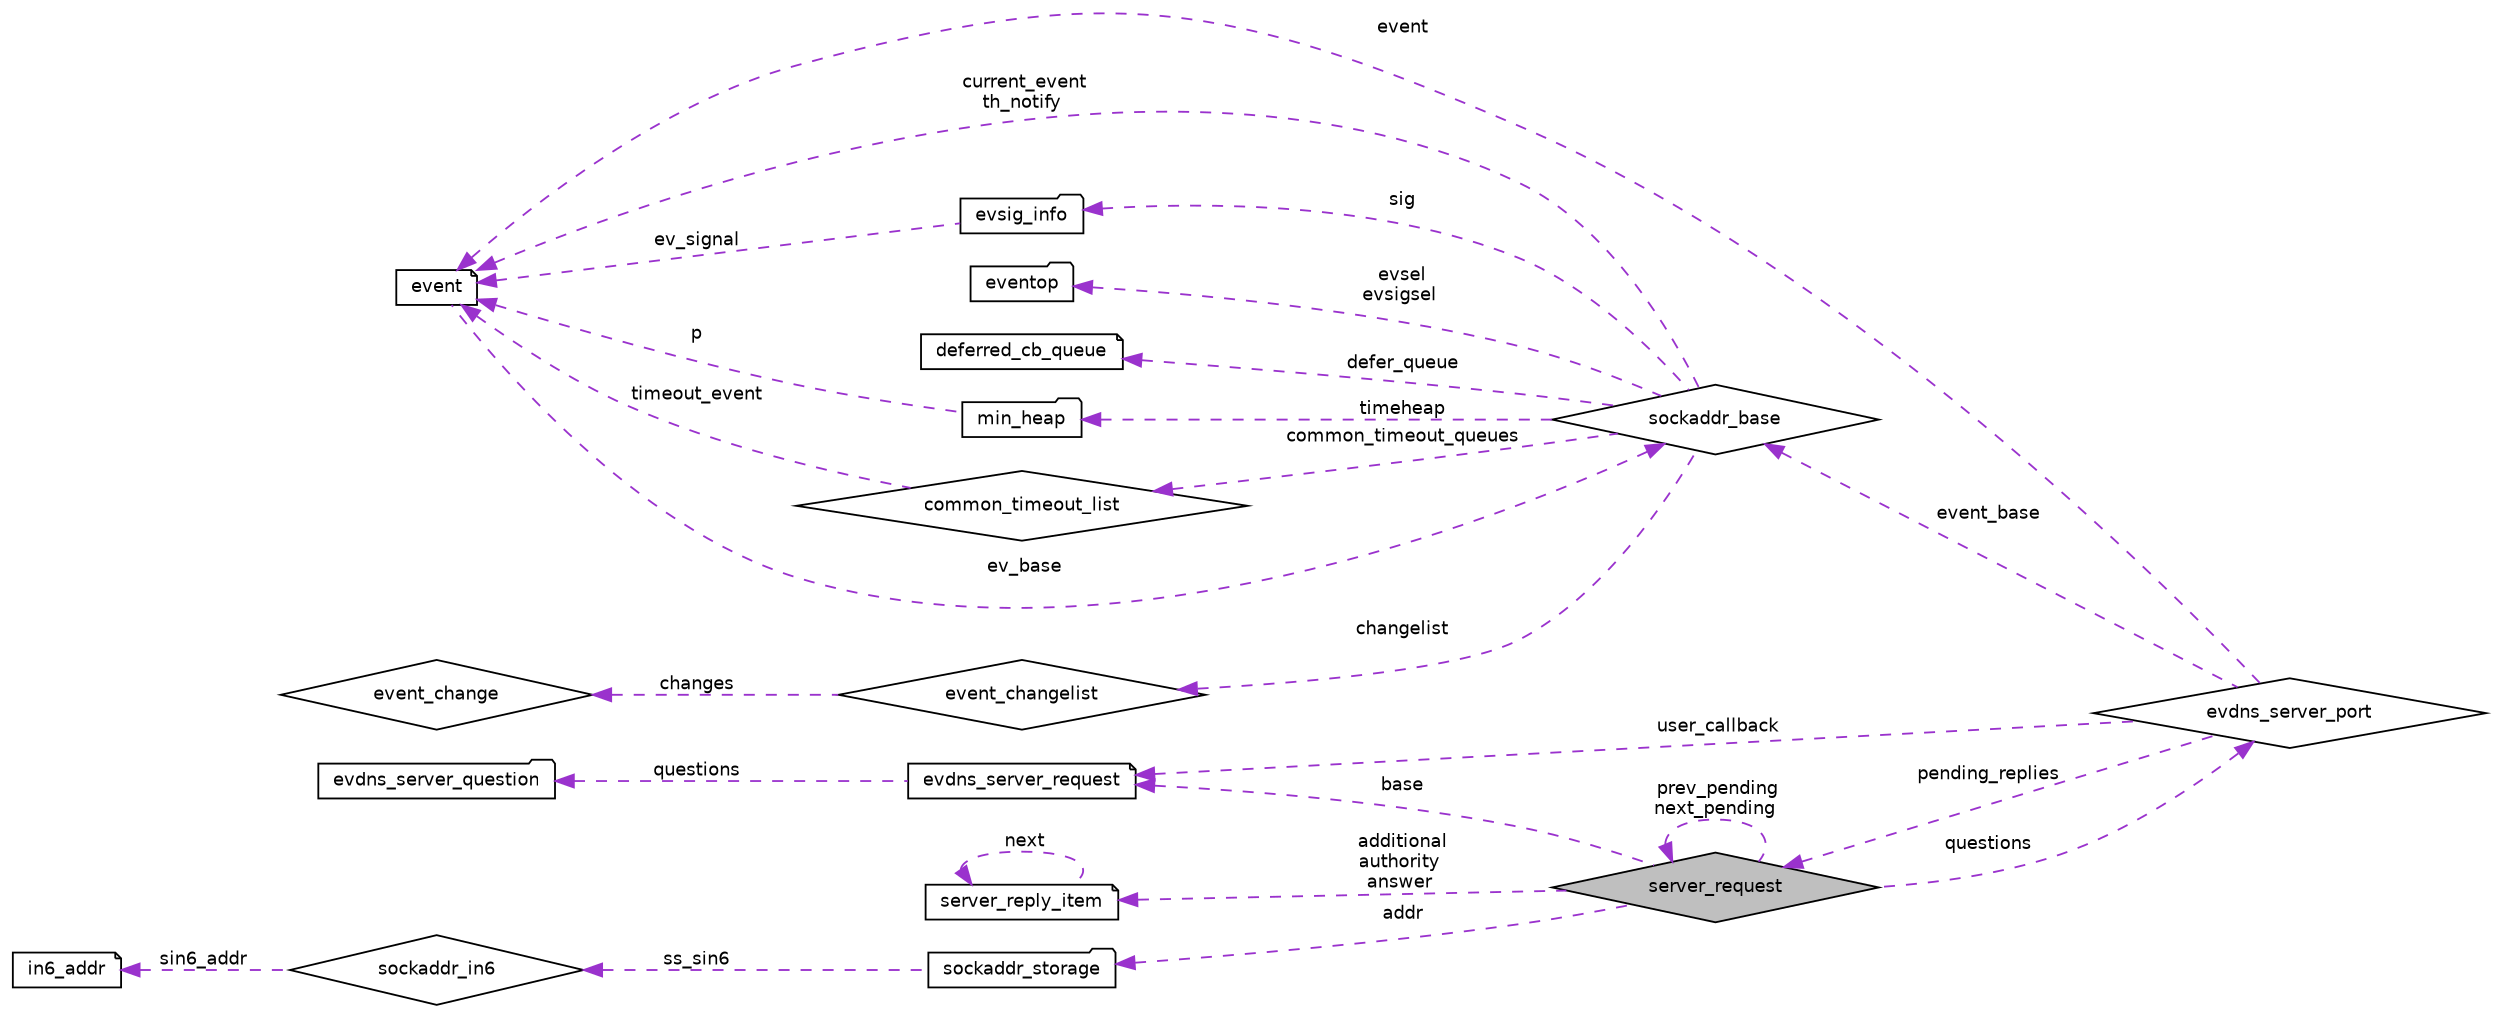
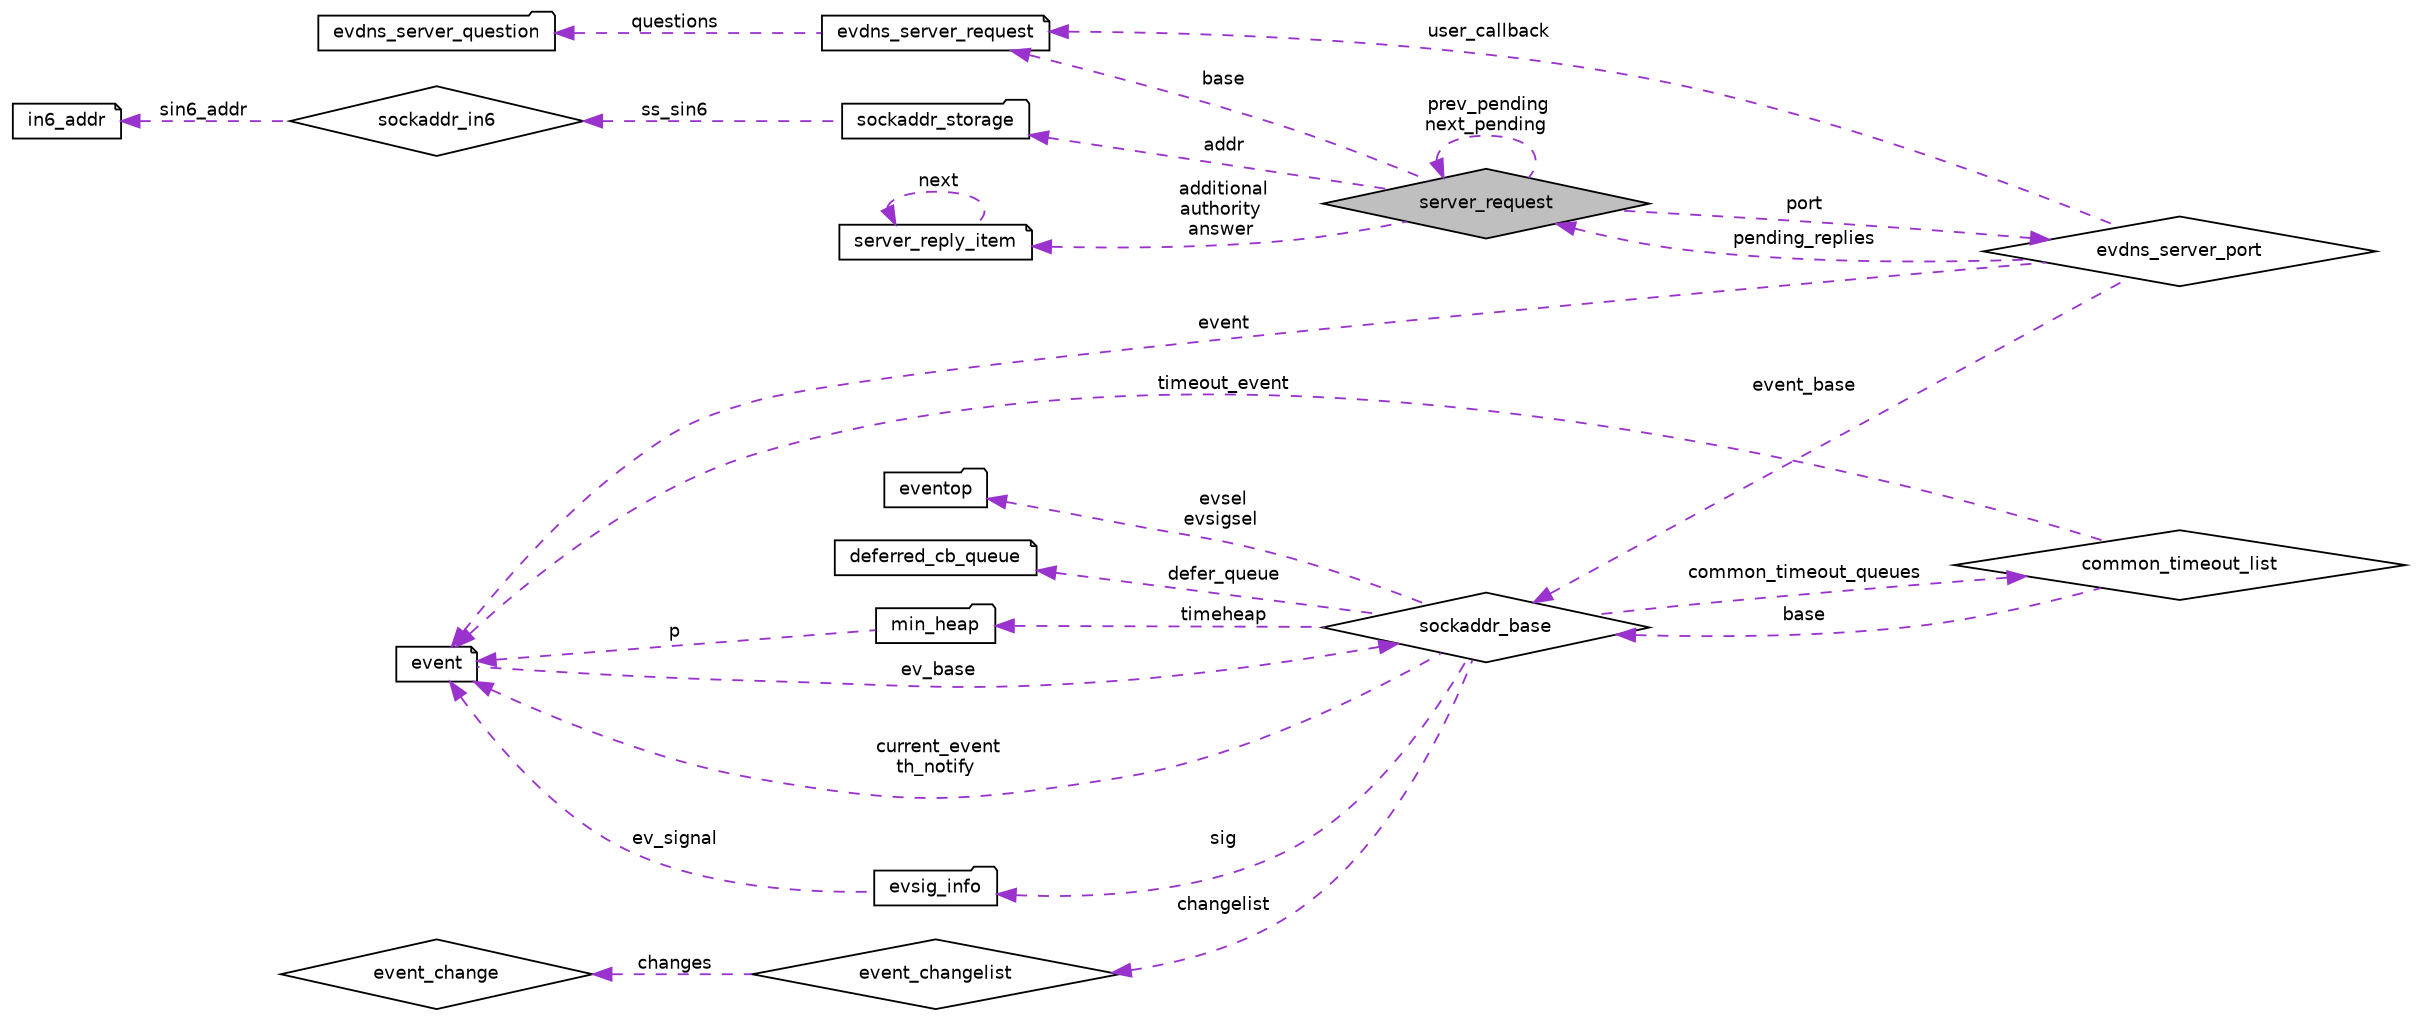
none -> (1870, 630)
(1986, 844) -> (1802, 205)
